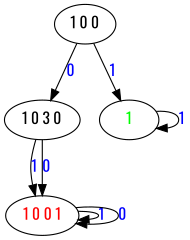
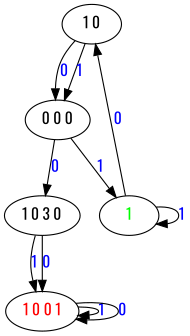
(85, 24) -> (58, 120)
none -> (92, 24)
